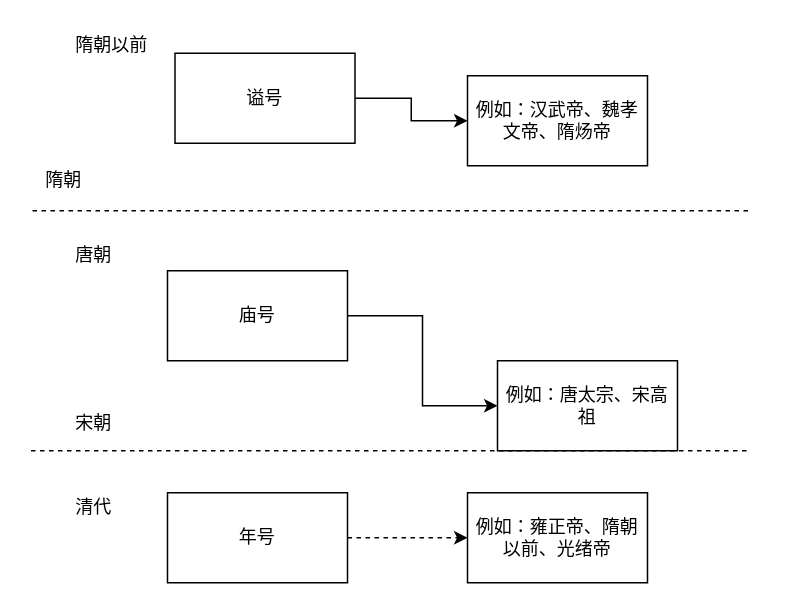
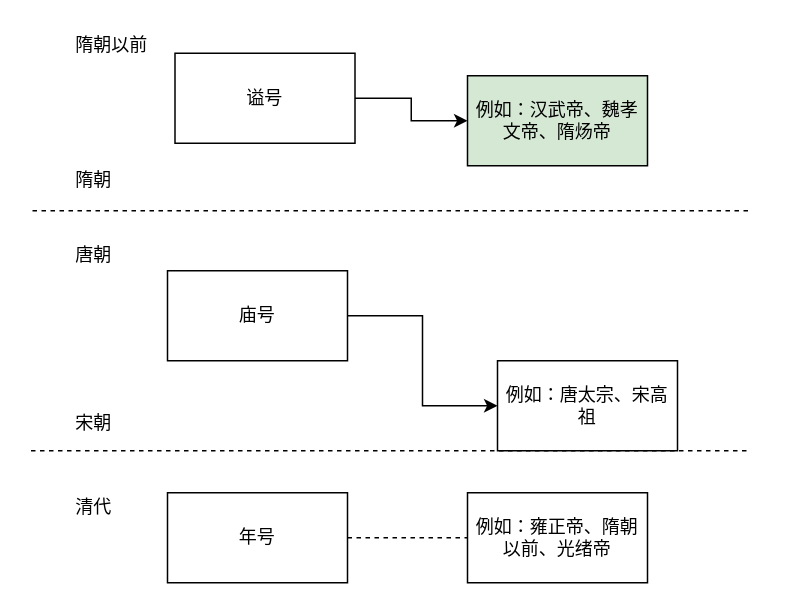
(557, 121) -> (557, 121)
(73, 181) -> (103, 181)
(456, 538) -> (460, 538)
